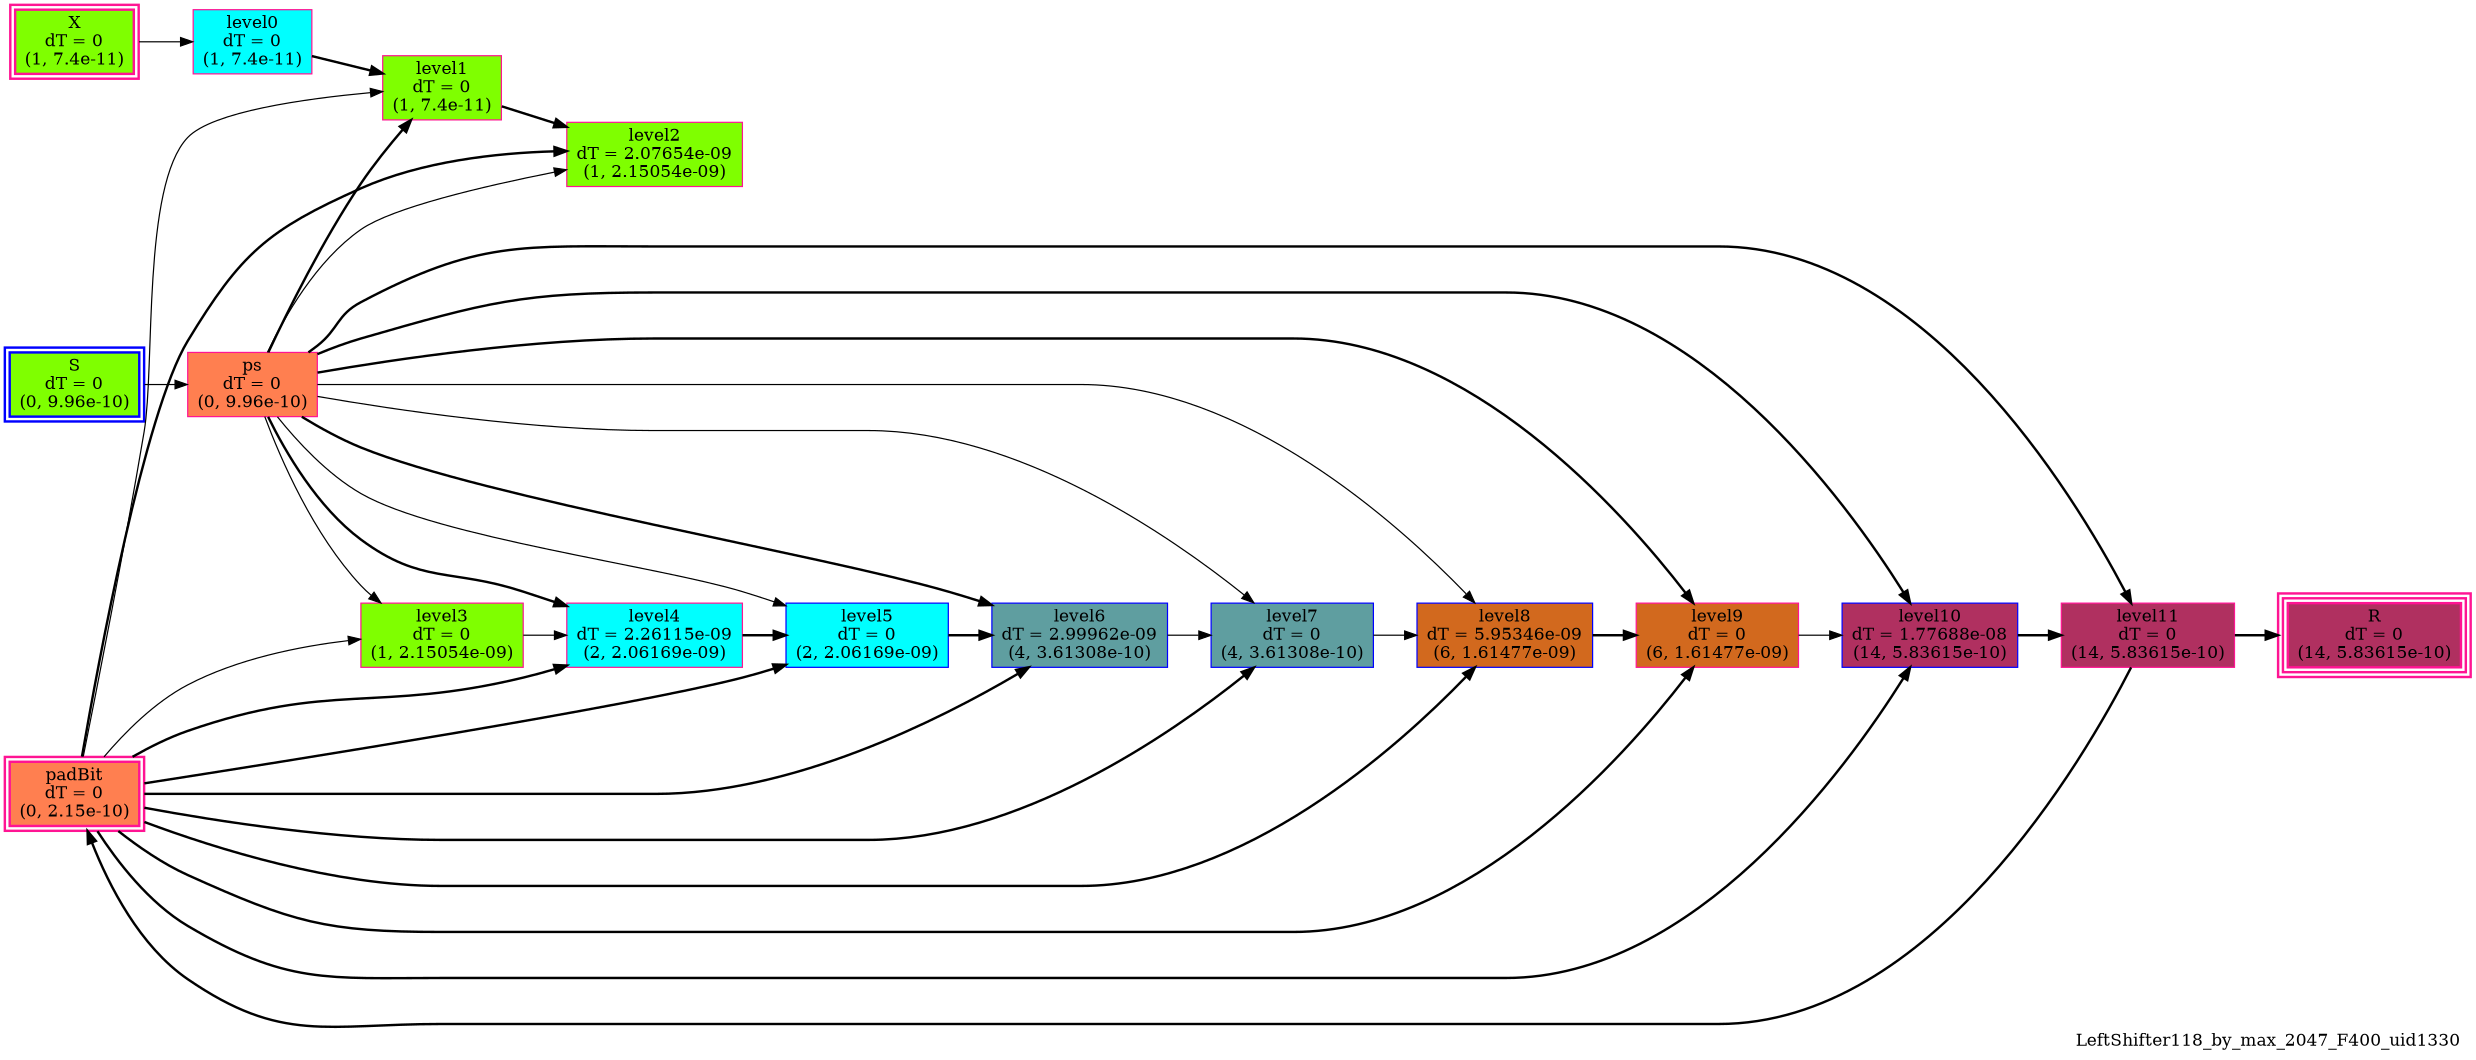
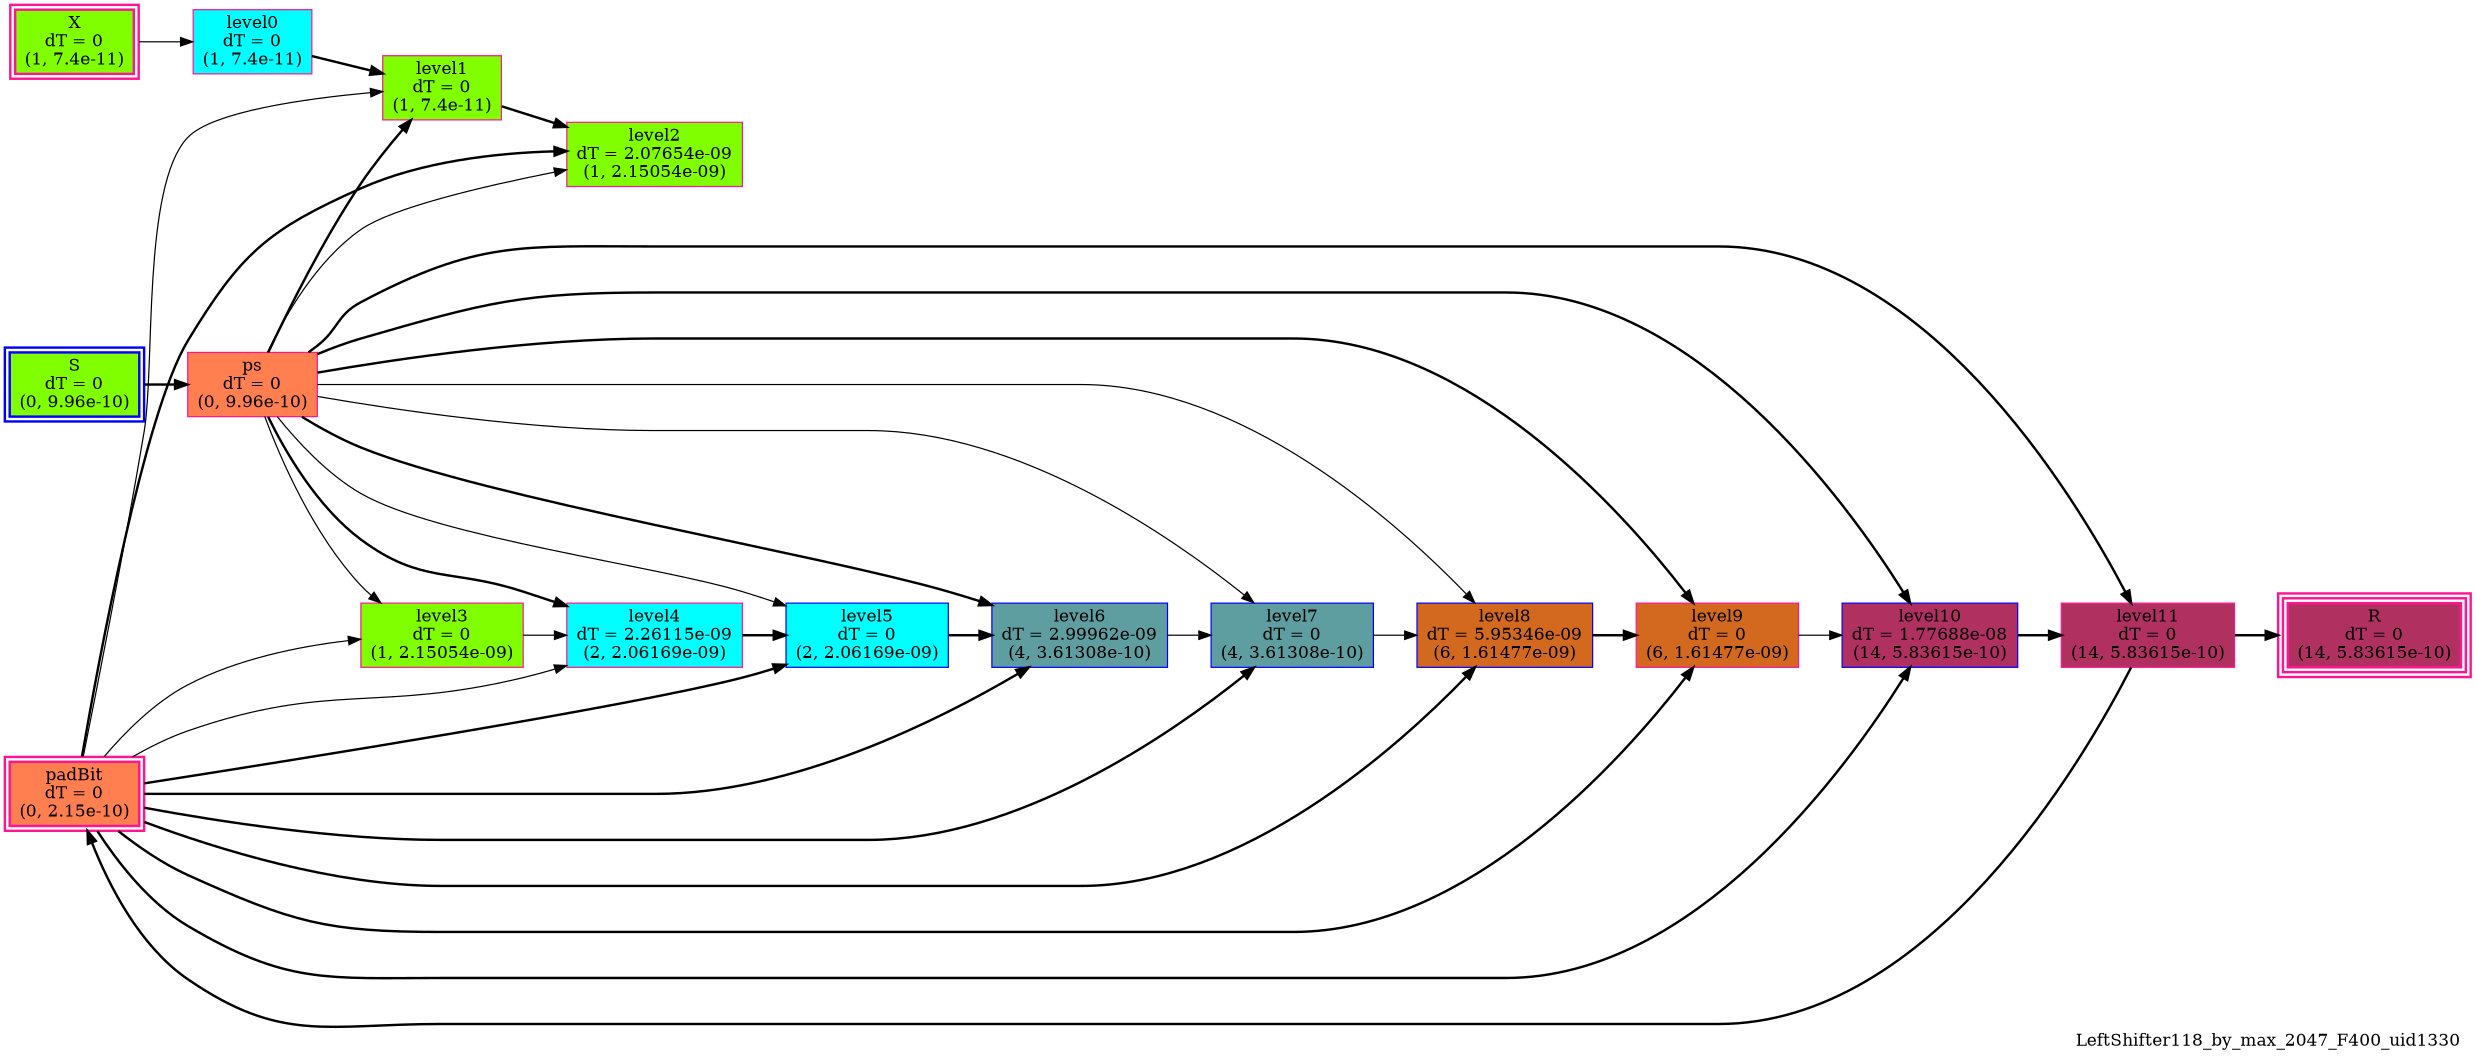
(160, 385) -> (160, 385)
(340, 700) -> (340, 700)
